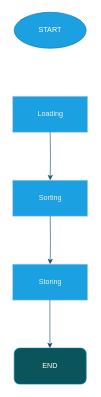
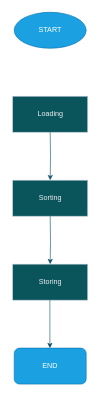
(50, 114) -> (50, 114)
(50, 198) -> (50, 198)
(50, 282) -> (50, 282)
(50, 366) -> (50, 366)
